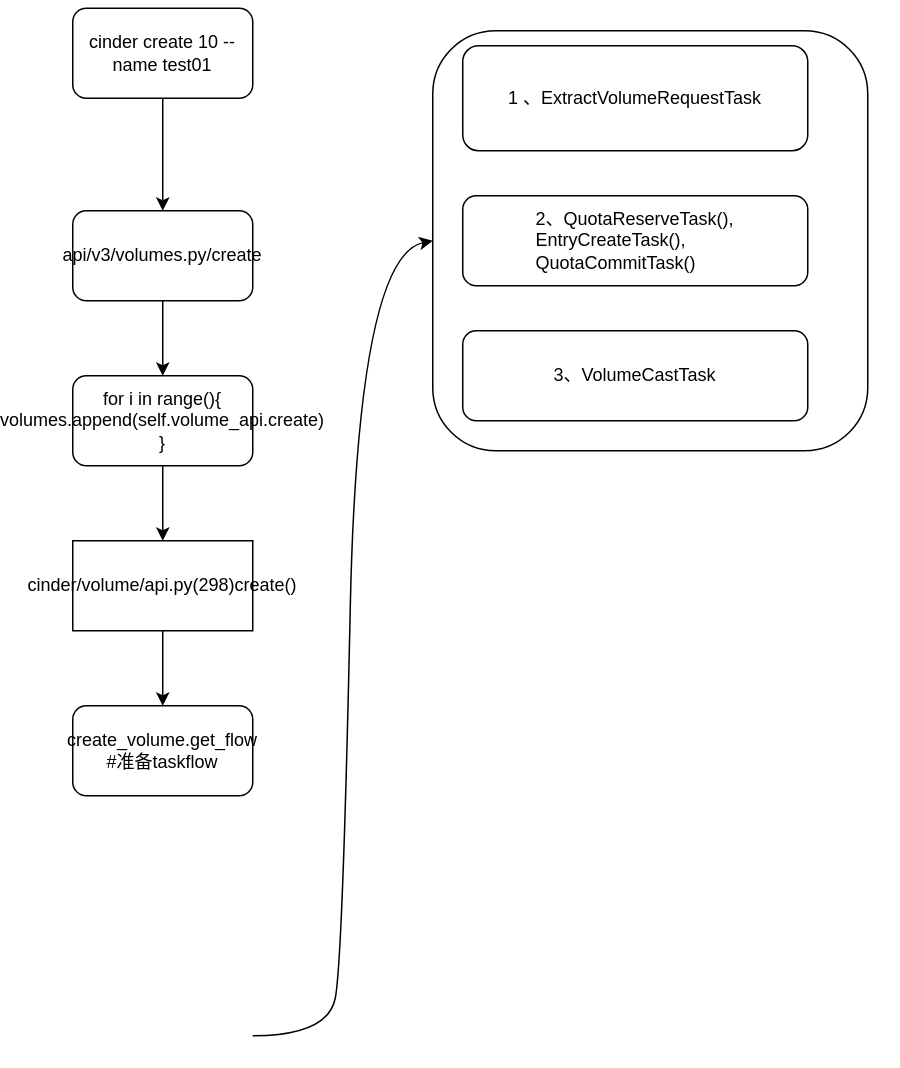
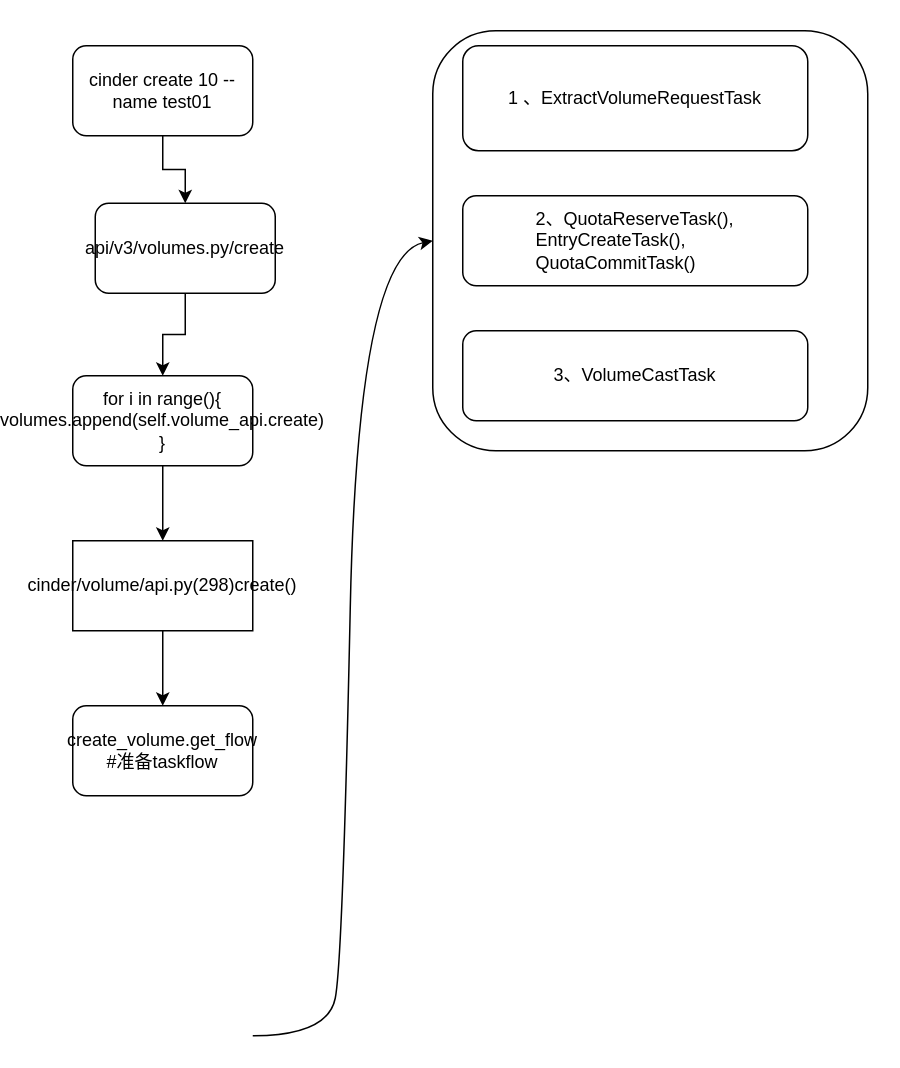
(163, 53) -> (163, 91)
(163, 256) -> (185, 248)
